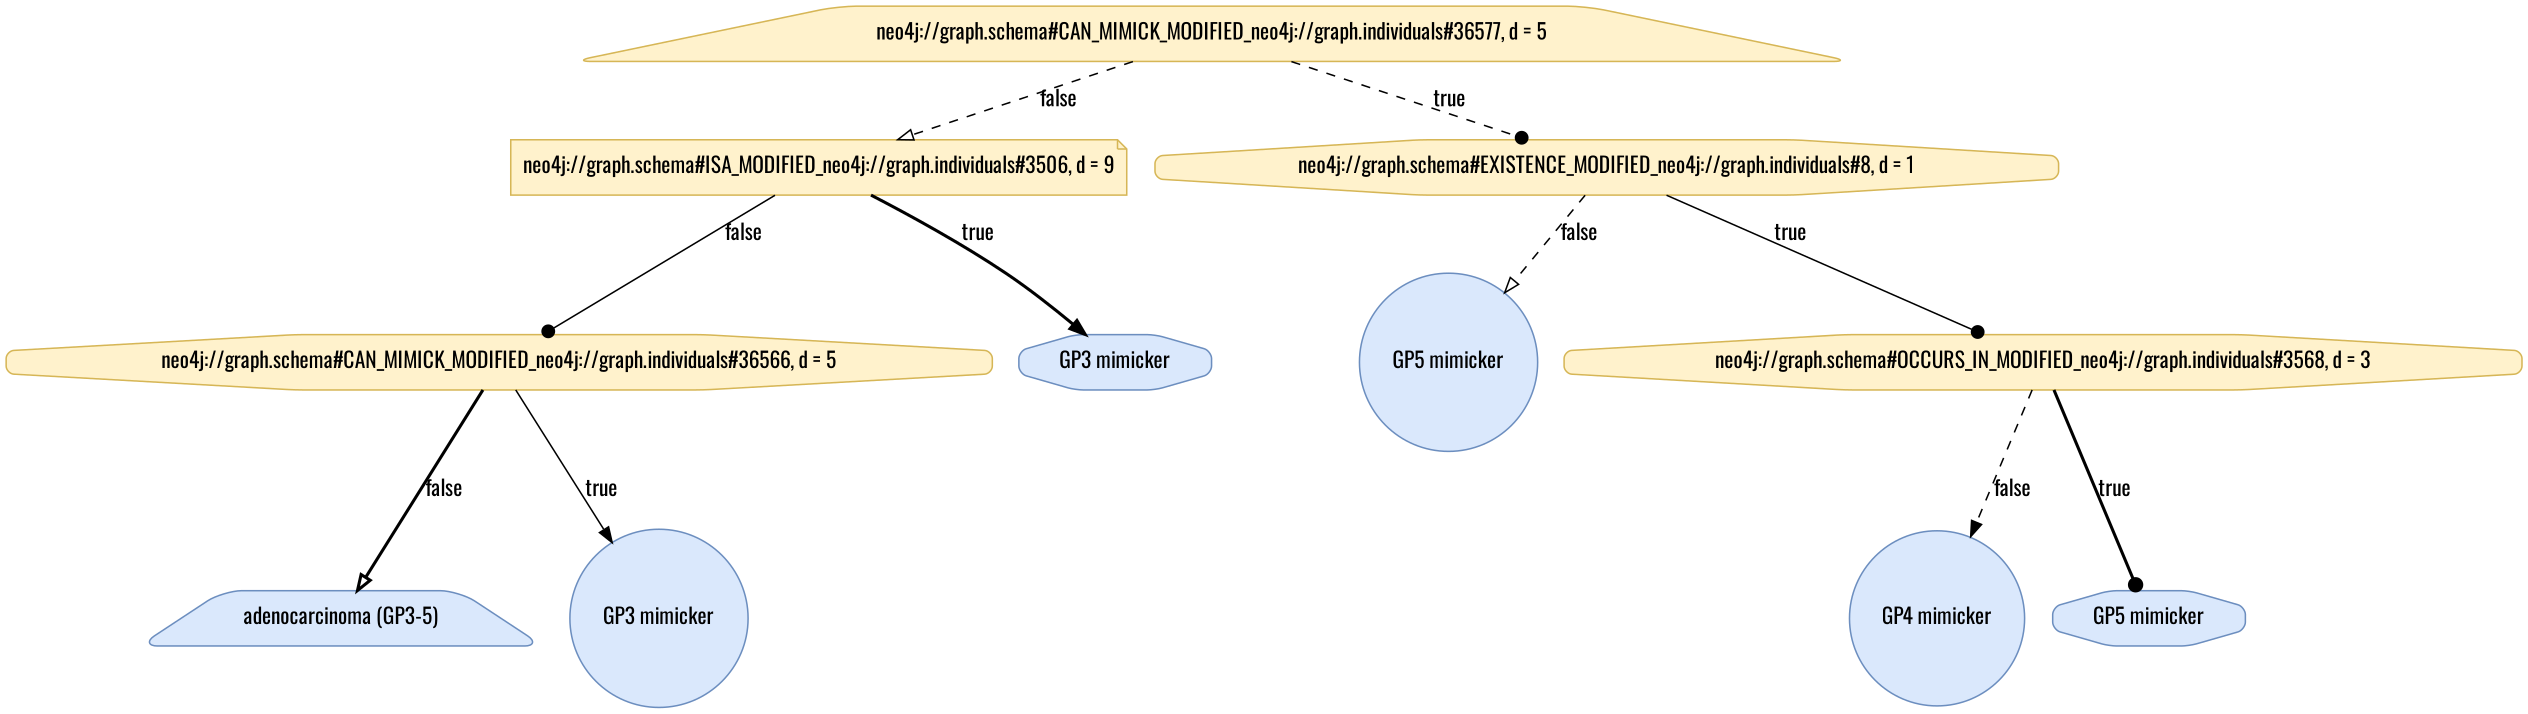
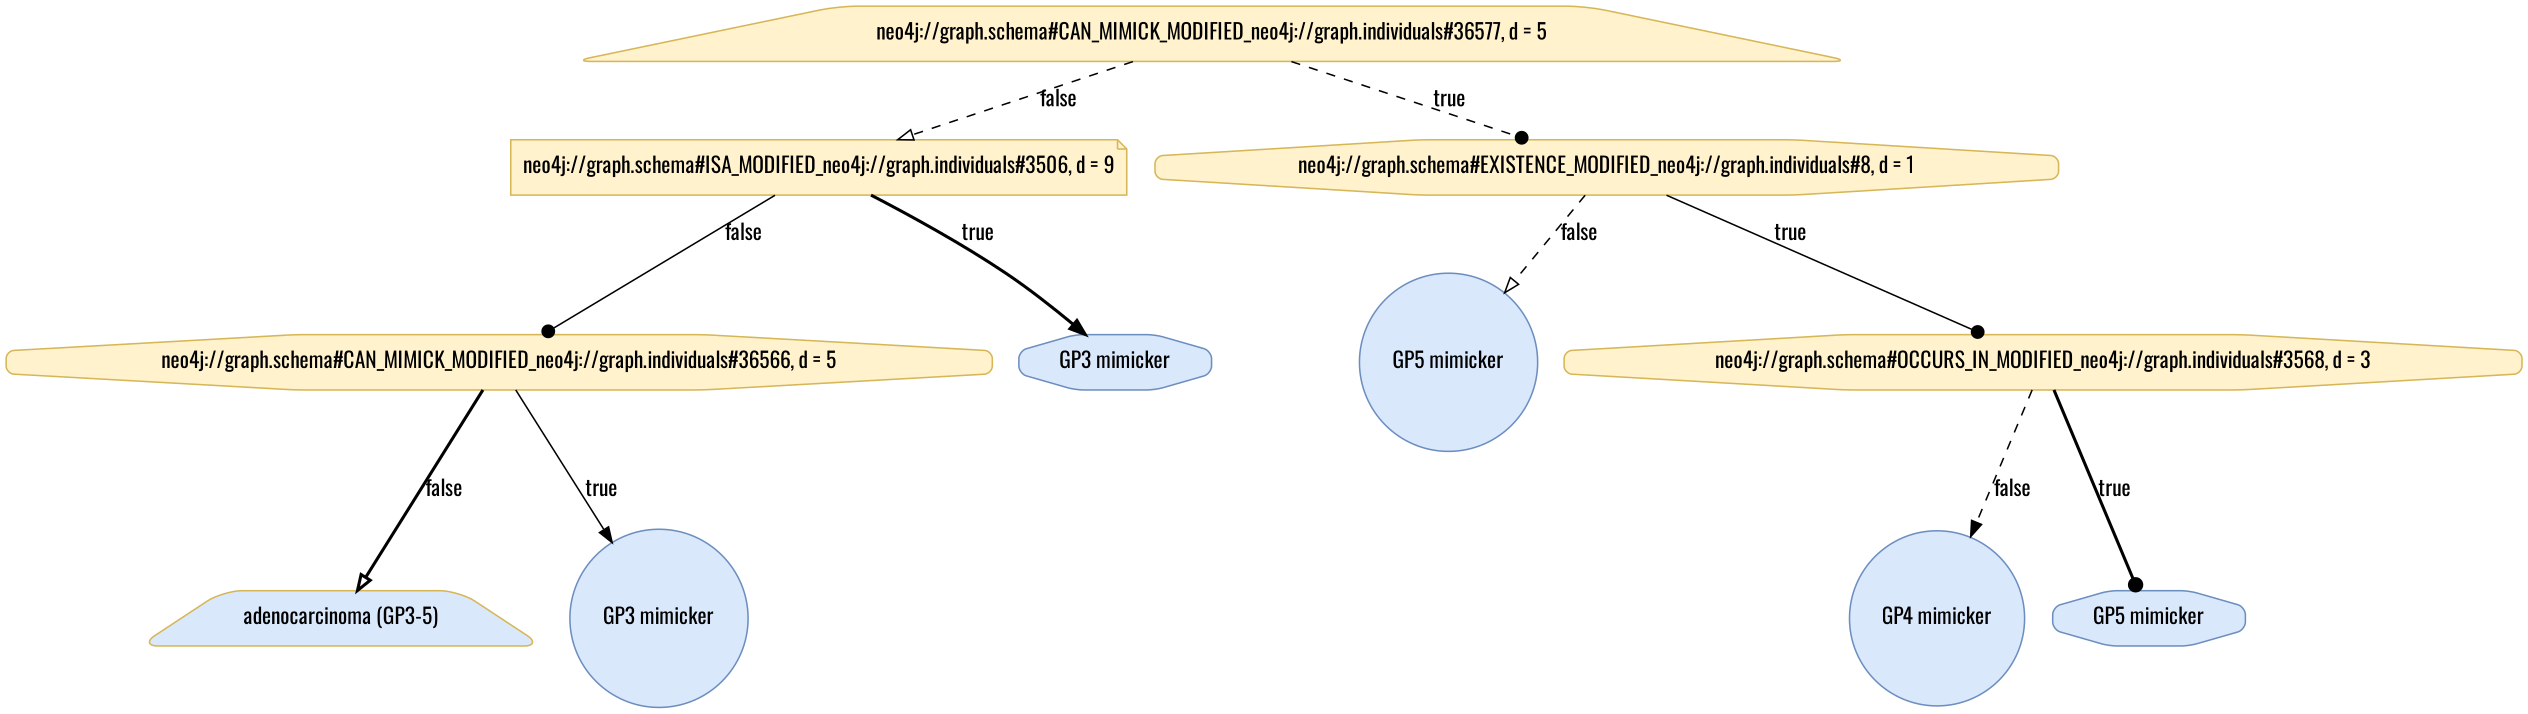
(341, 618) -> (341, 618)
